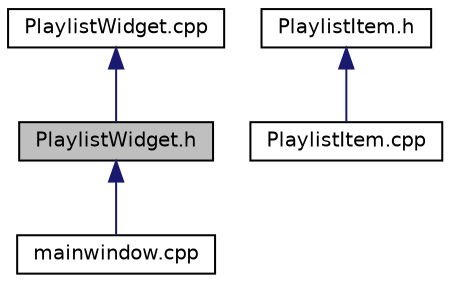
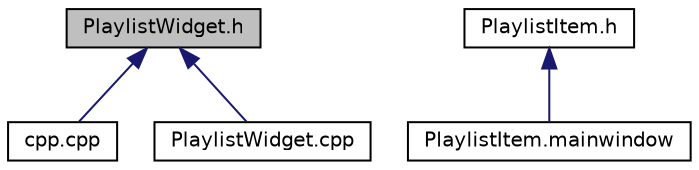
(116, 95) -> (220, 93)
(346, 141) -> (549, 141)
(116, 254) -> (63, 141)
